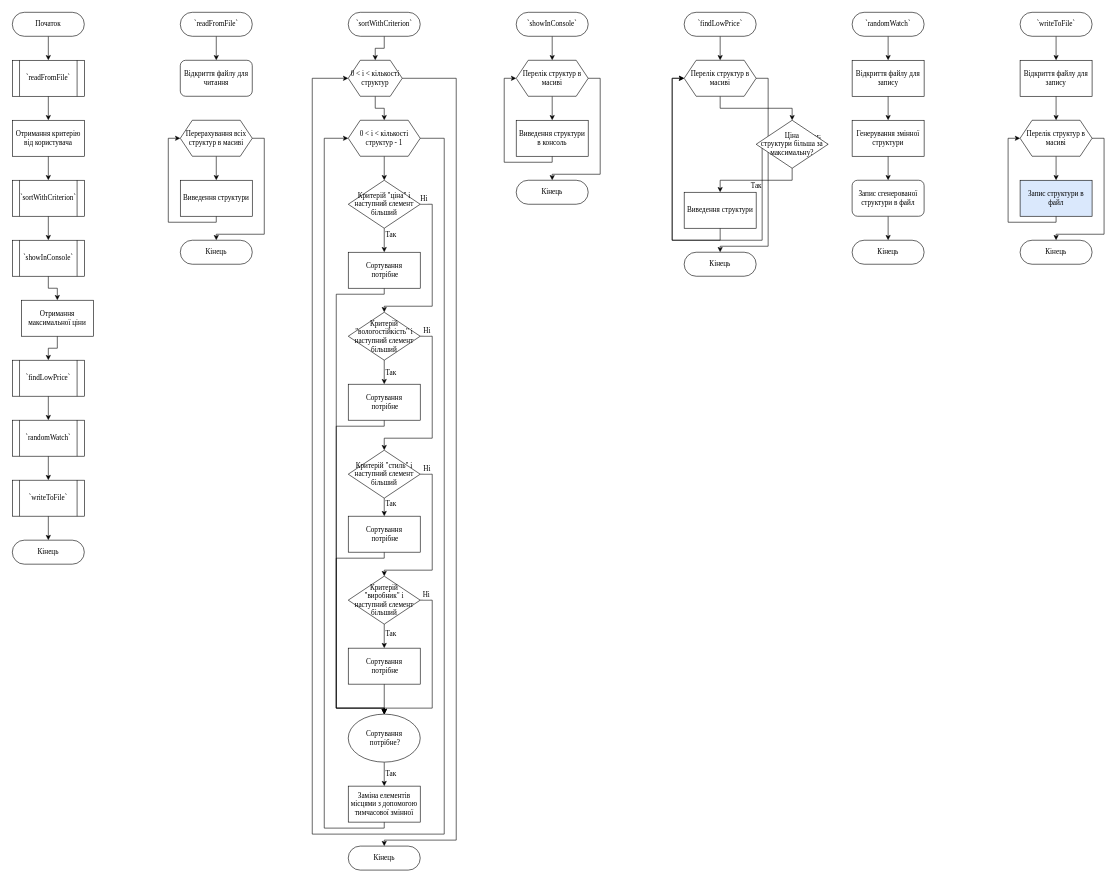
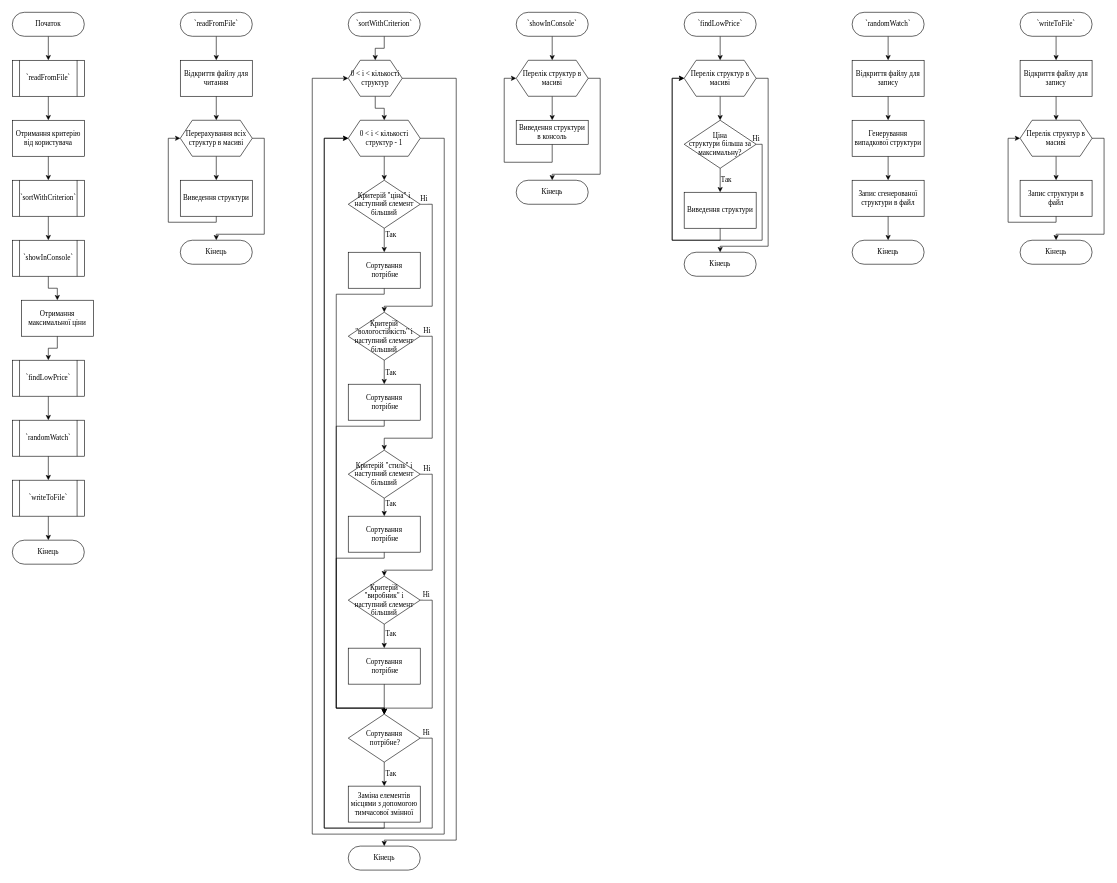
(216, 78) -> (216, 78)
none -> (216, 114)
(552, 138) -> (552, 132)
(888, 138) -> (888, 138)
(792, 144) -> (720, 144)
(888, 198) -> (888, 198)
(1056, 198) -> (1056, 198)
(384, 738) -> (384, 738)
none -> (432, 800)
